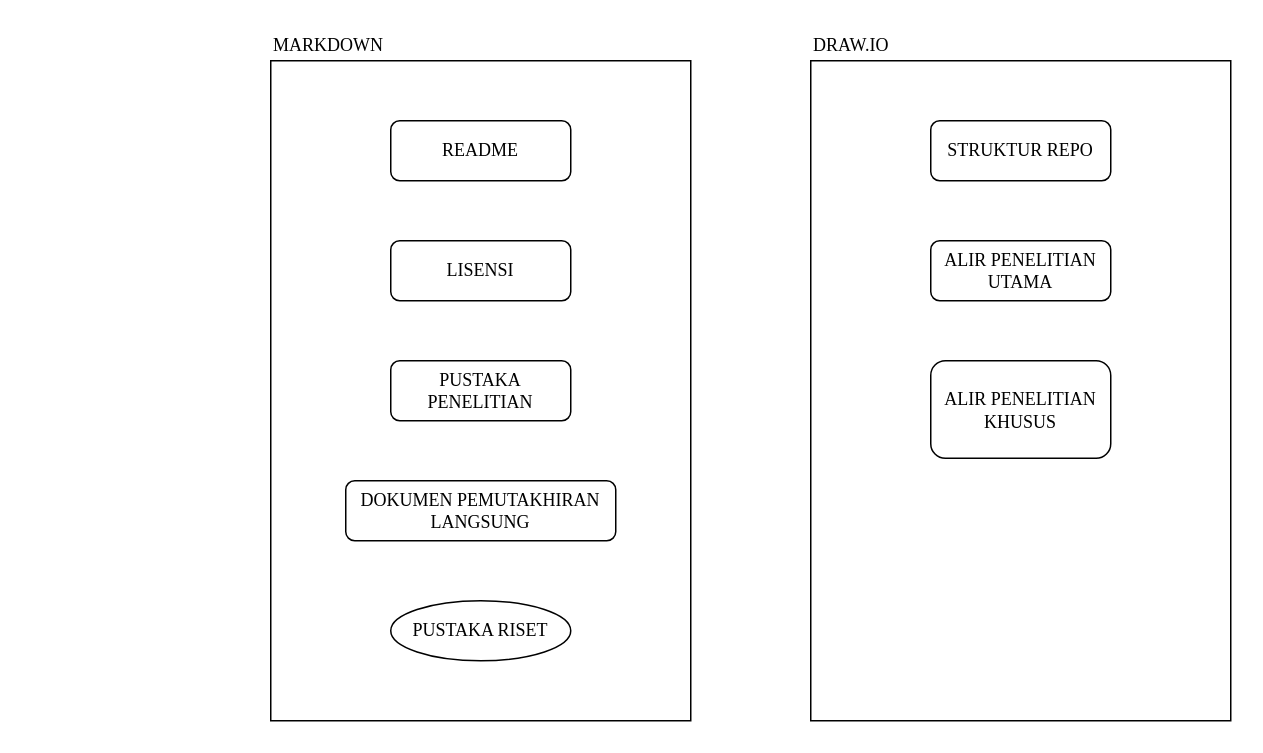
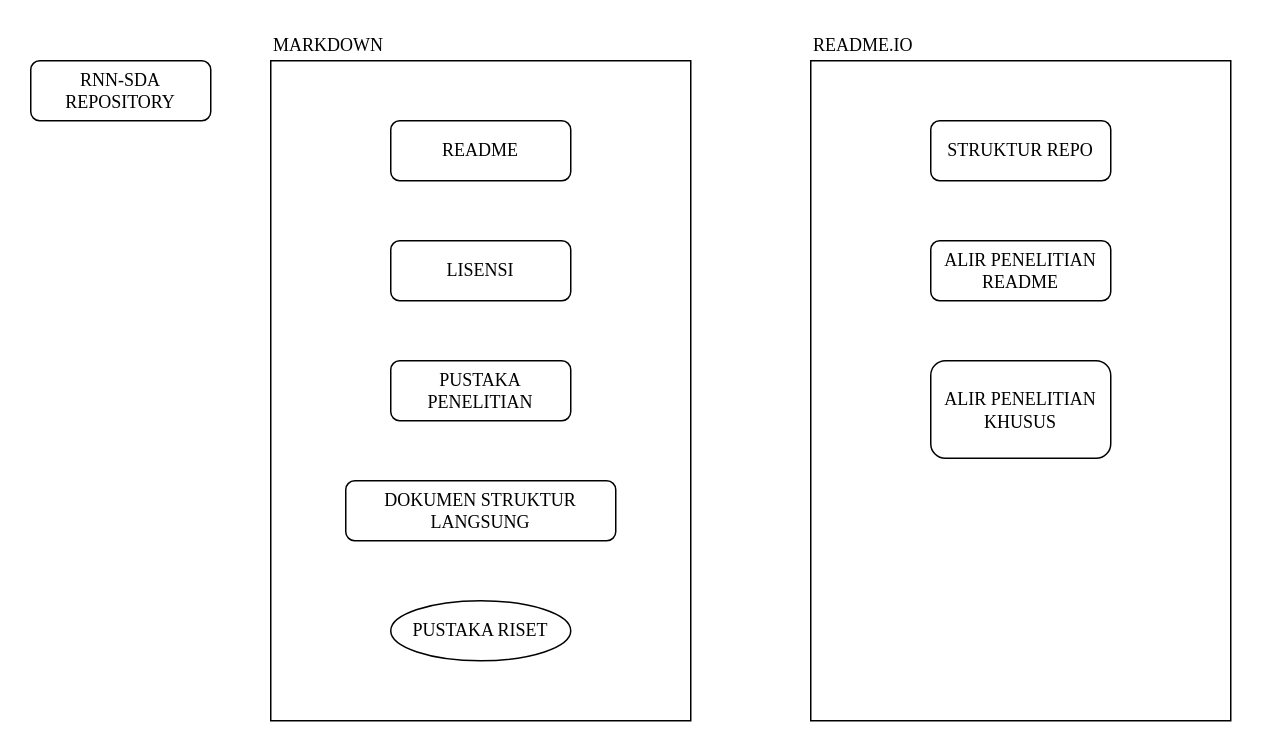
(847, 46) -> (857, 46)
none -> (121, 91)
(1021, 271) -> (1021, 271)
(481, 511) -> (481, 511)
